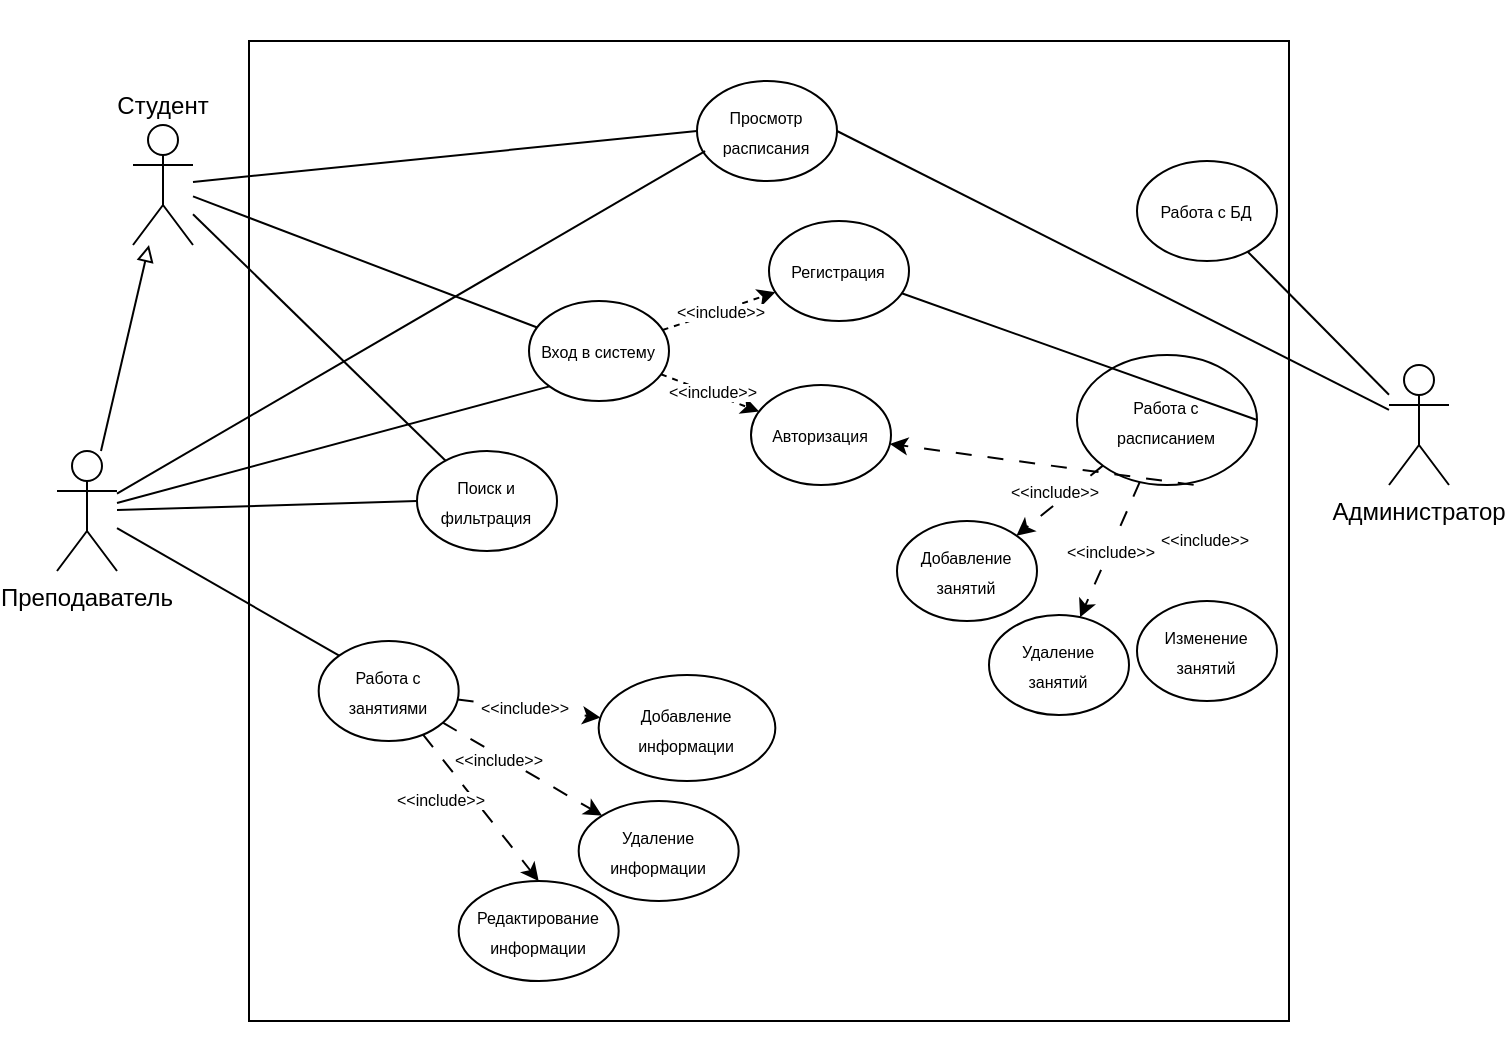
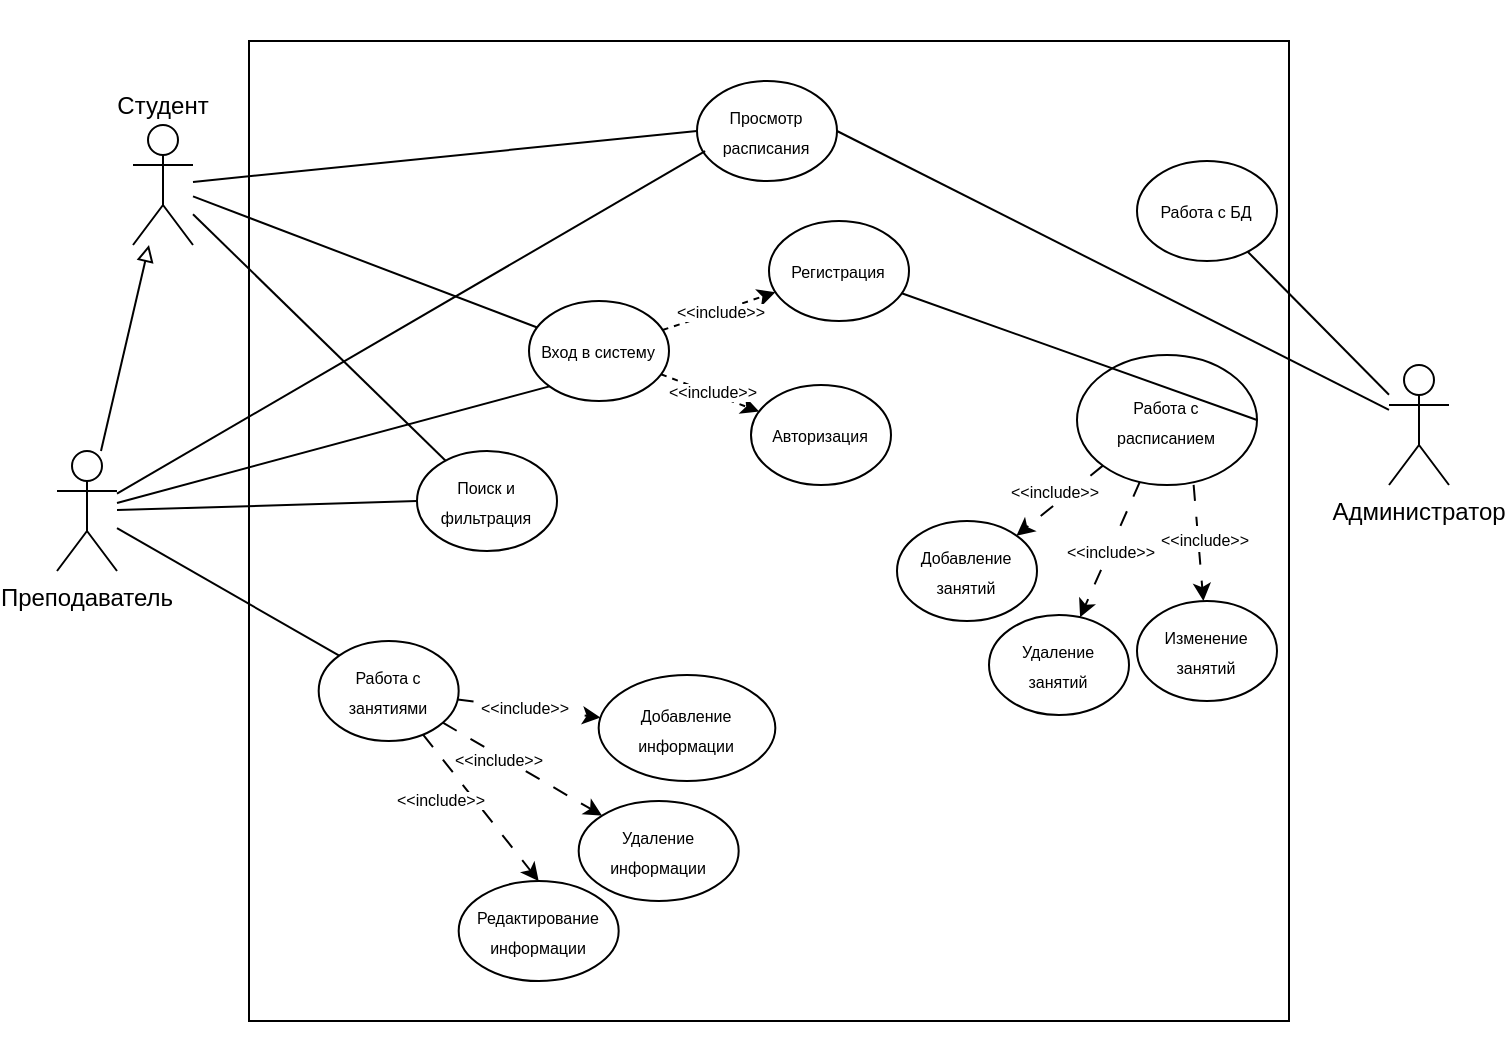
(1059, 467) -> (1194, 493)
